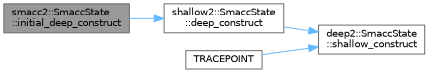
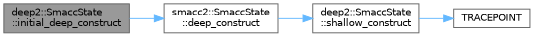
(67, 18) -> (67, 18)
(224, 18) -> (221, 18)
(286, 51) -> (431, 18)
